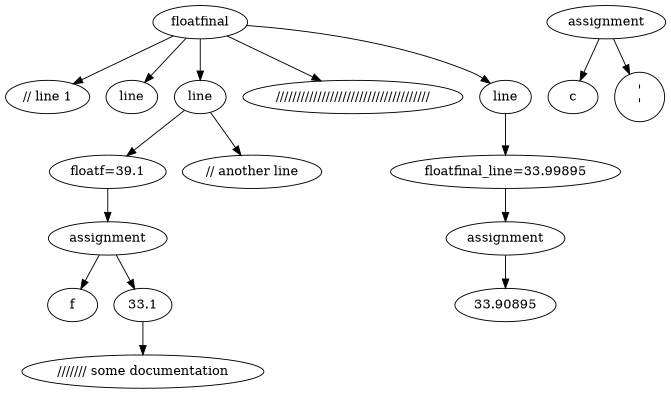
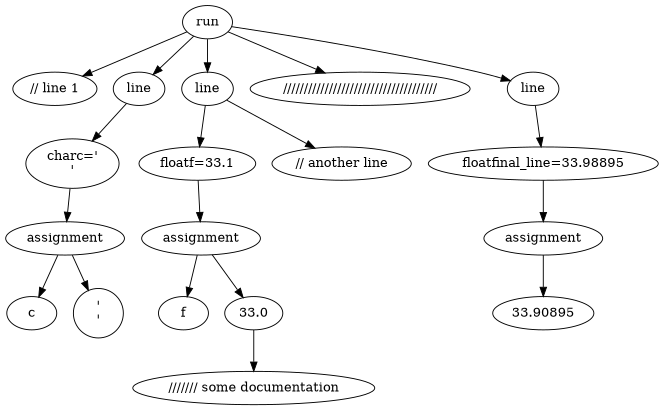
(200, 22) -> (208, 22)
none -> (72, 164)
(108, 172) -> (197, 164)
(506, 172) -> (543, 164)
(143, 305) -> (254, 313)
